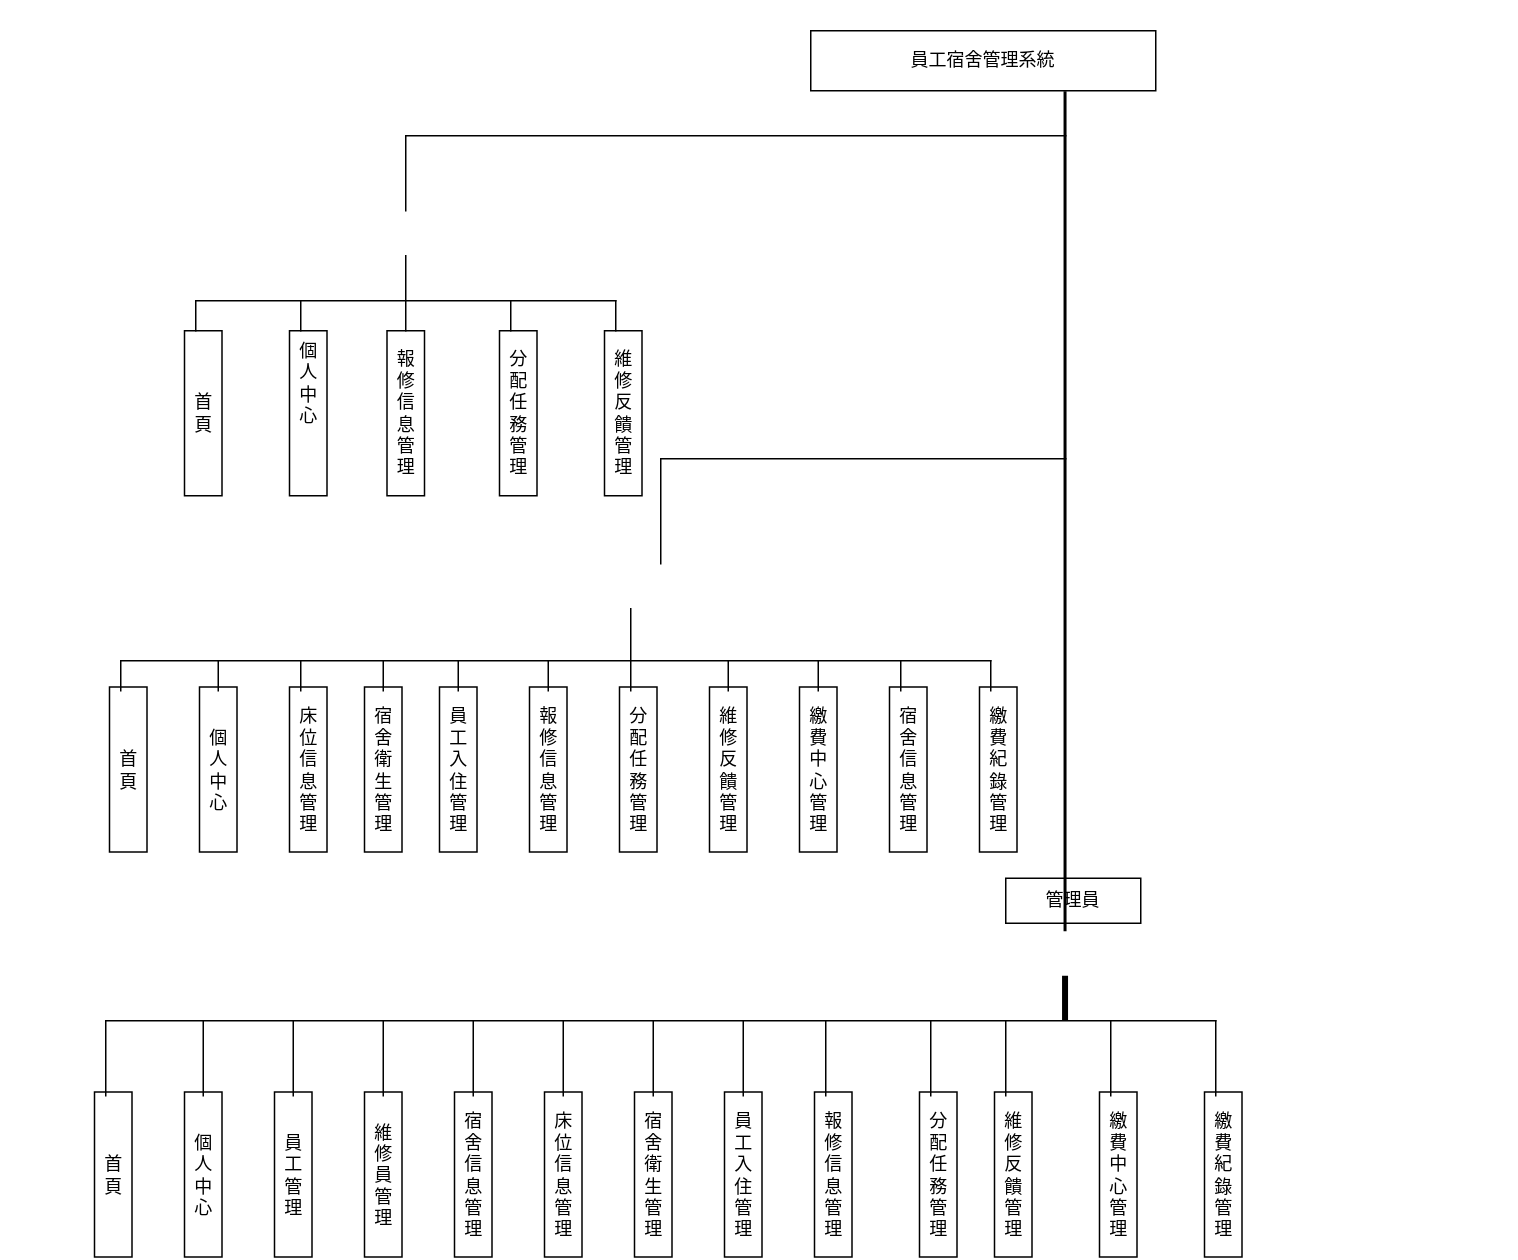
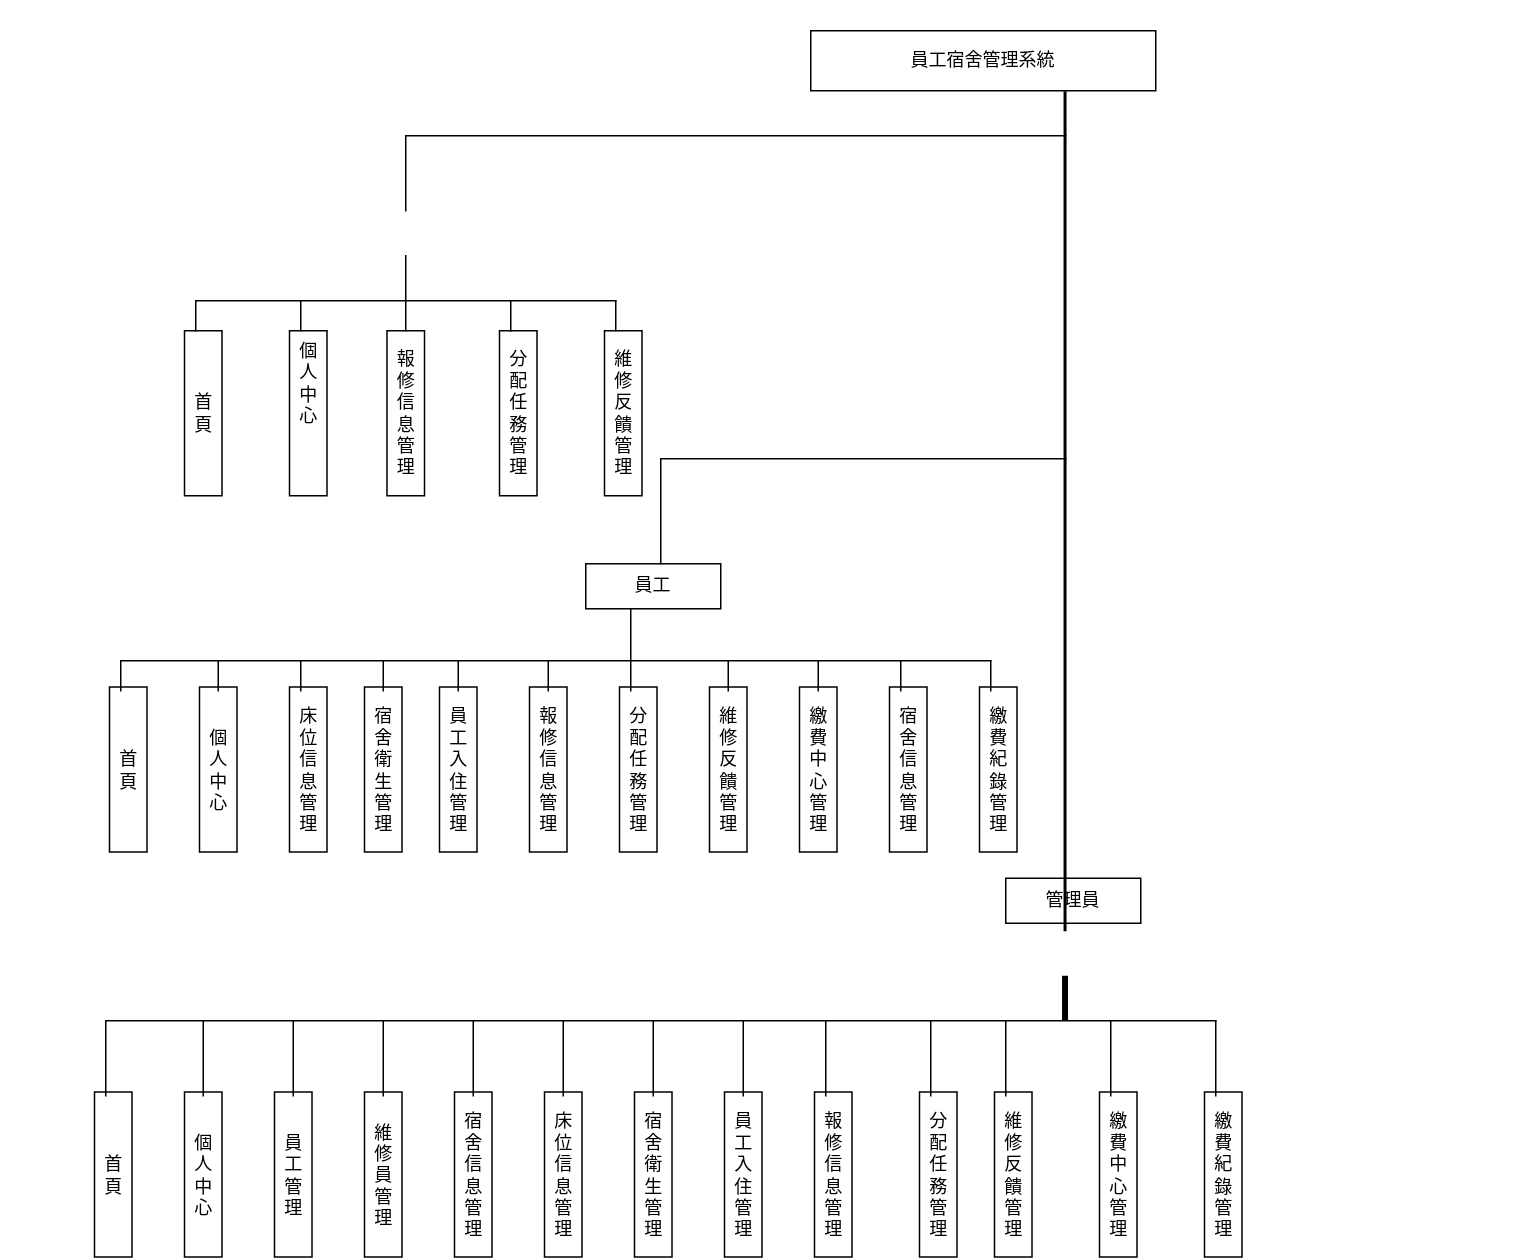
none -> (653, 586)
